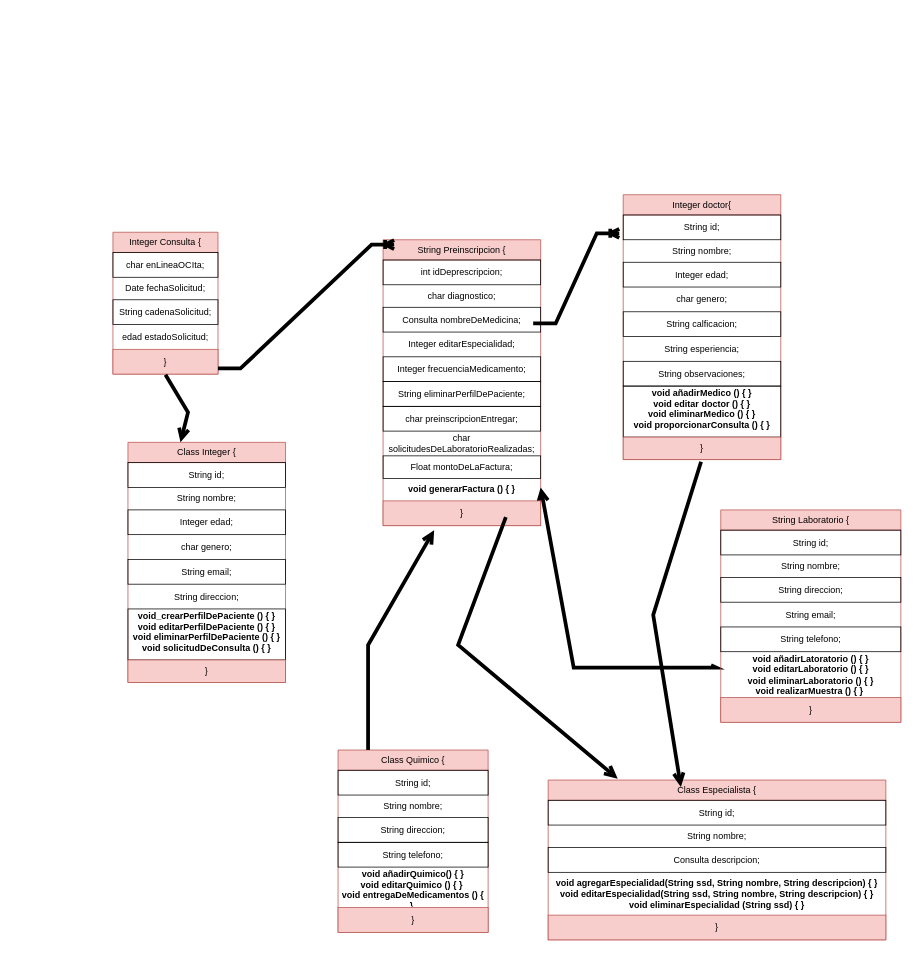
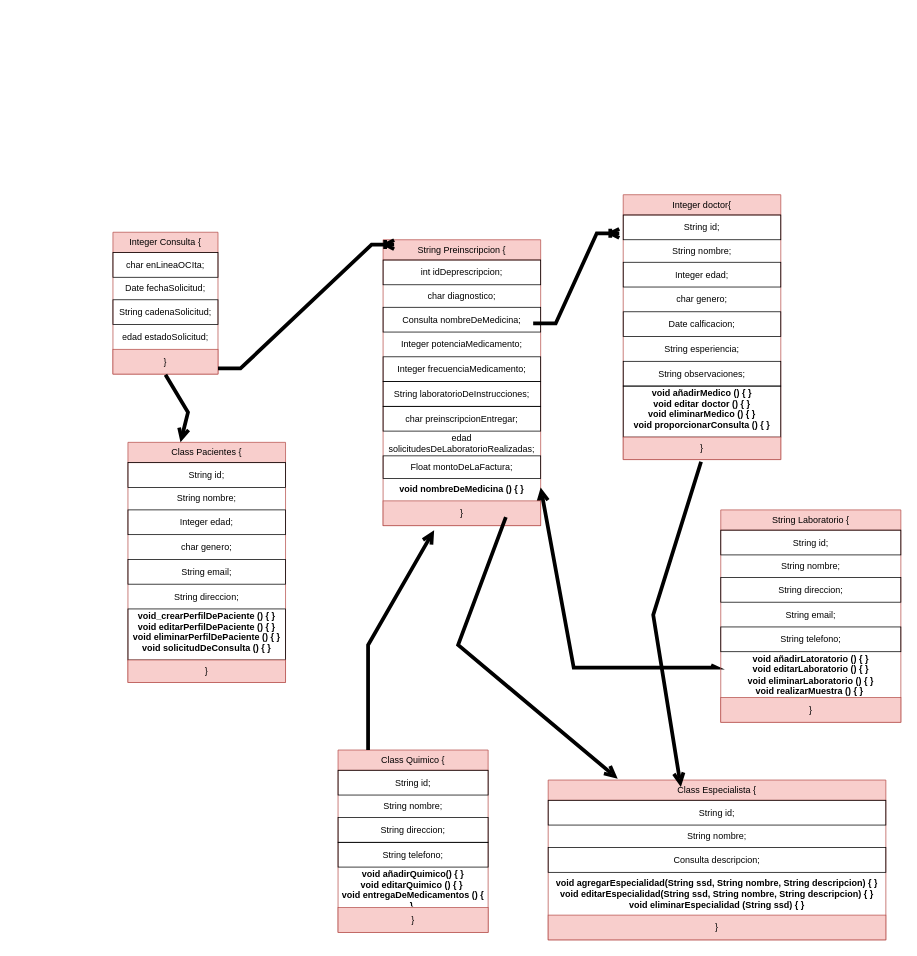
(702, 324) -> (702, 324)
(462, 345) -> (462, 345)
(462, 394) -> (462, 394)
(462, 444) -> (462, 444)
(207, 453) -> (207, 453)
(462, 489) -> (462, 489)
